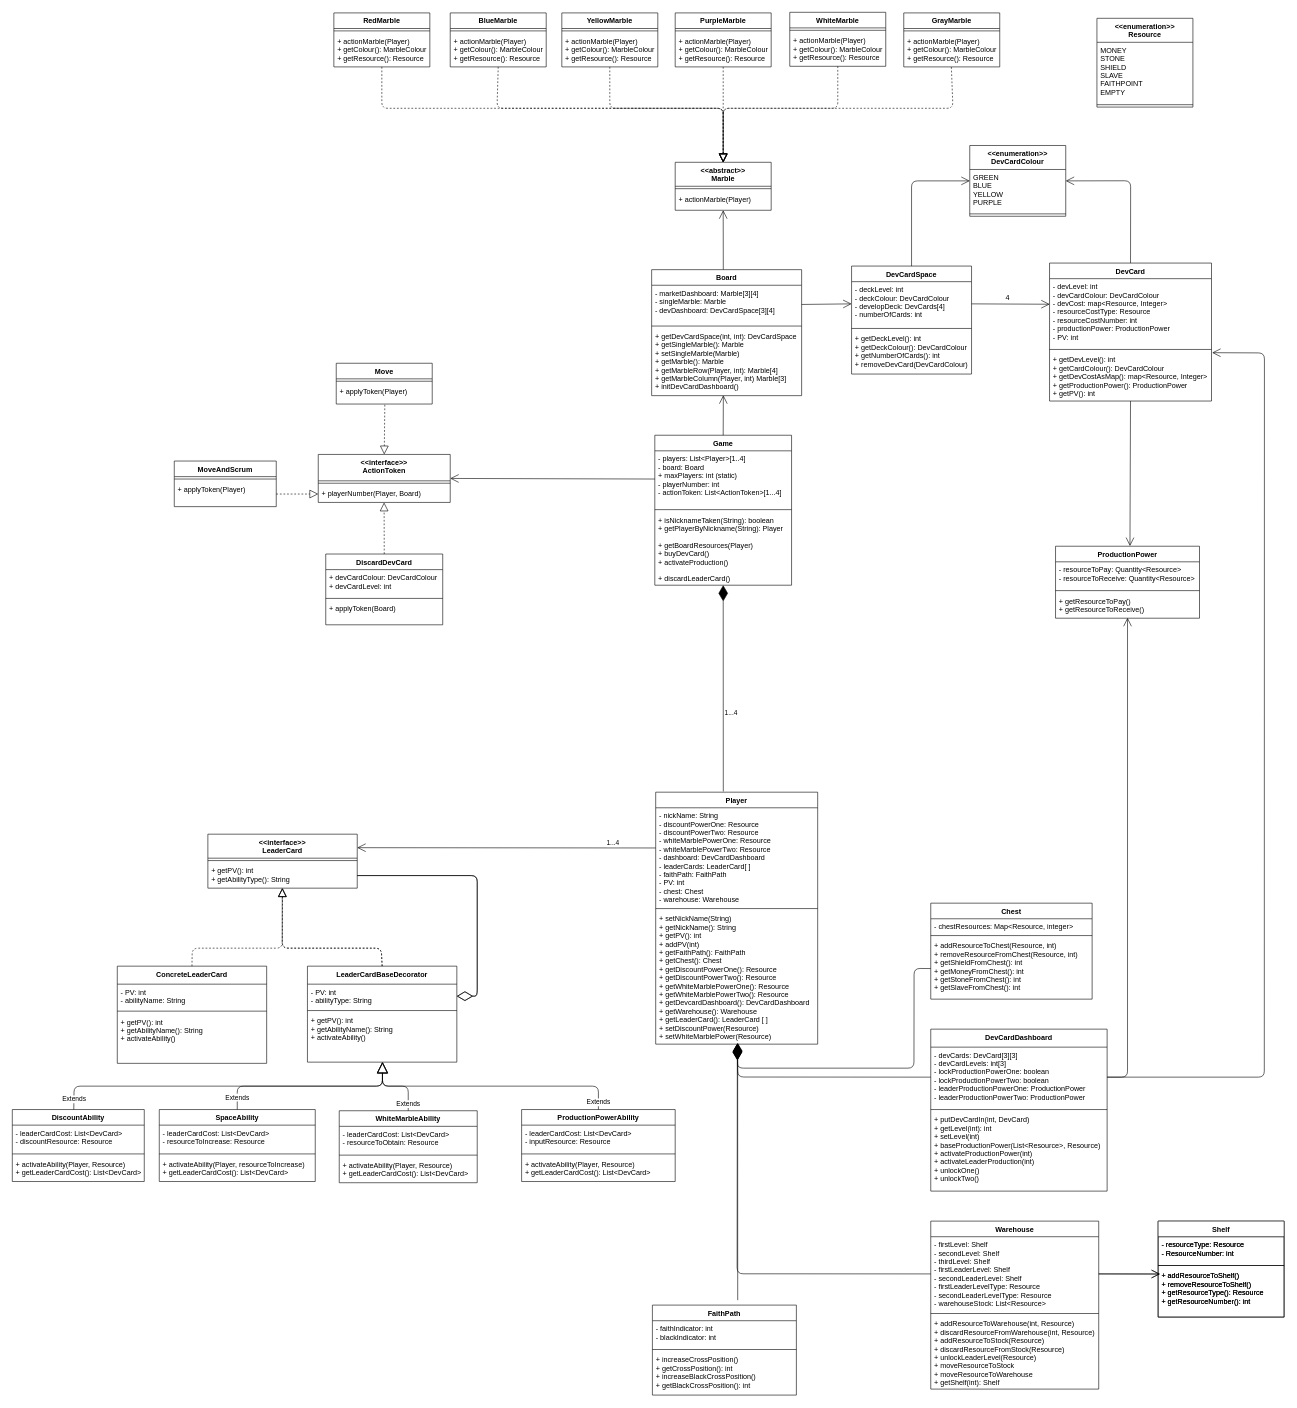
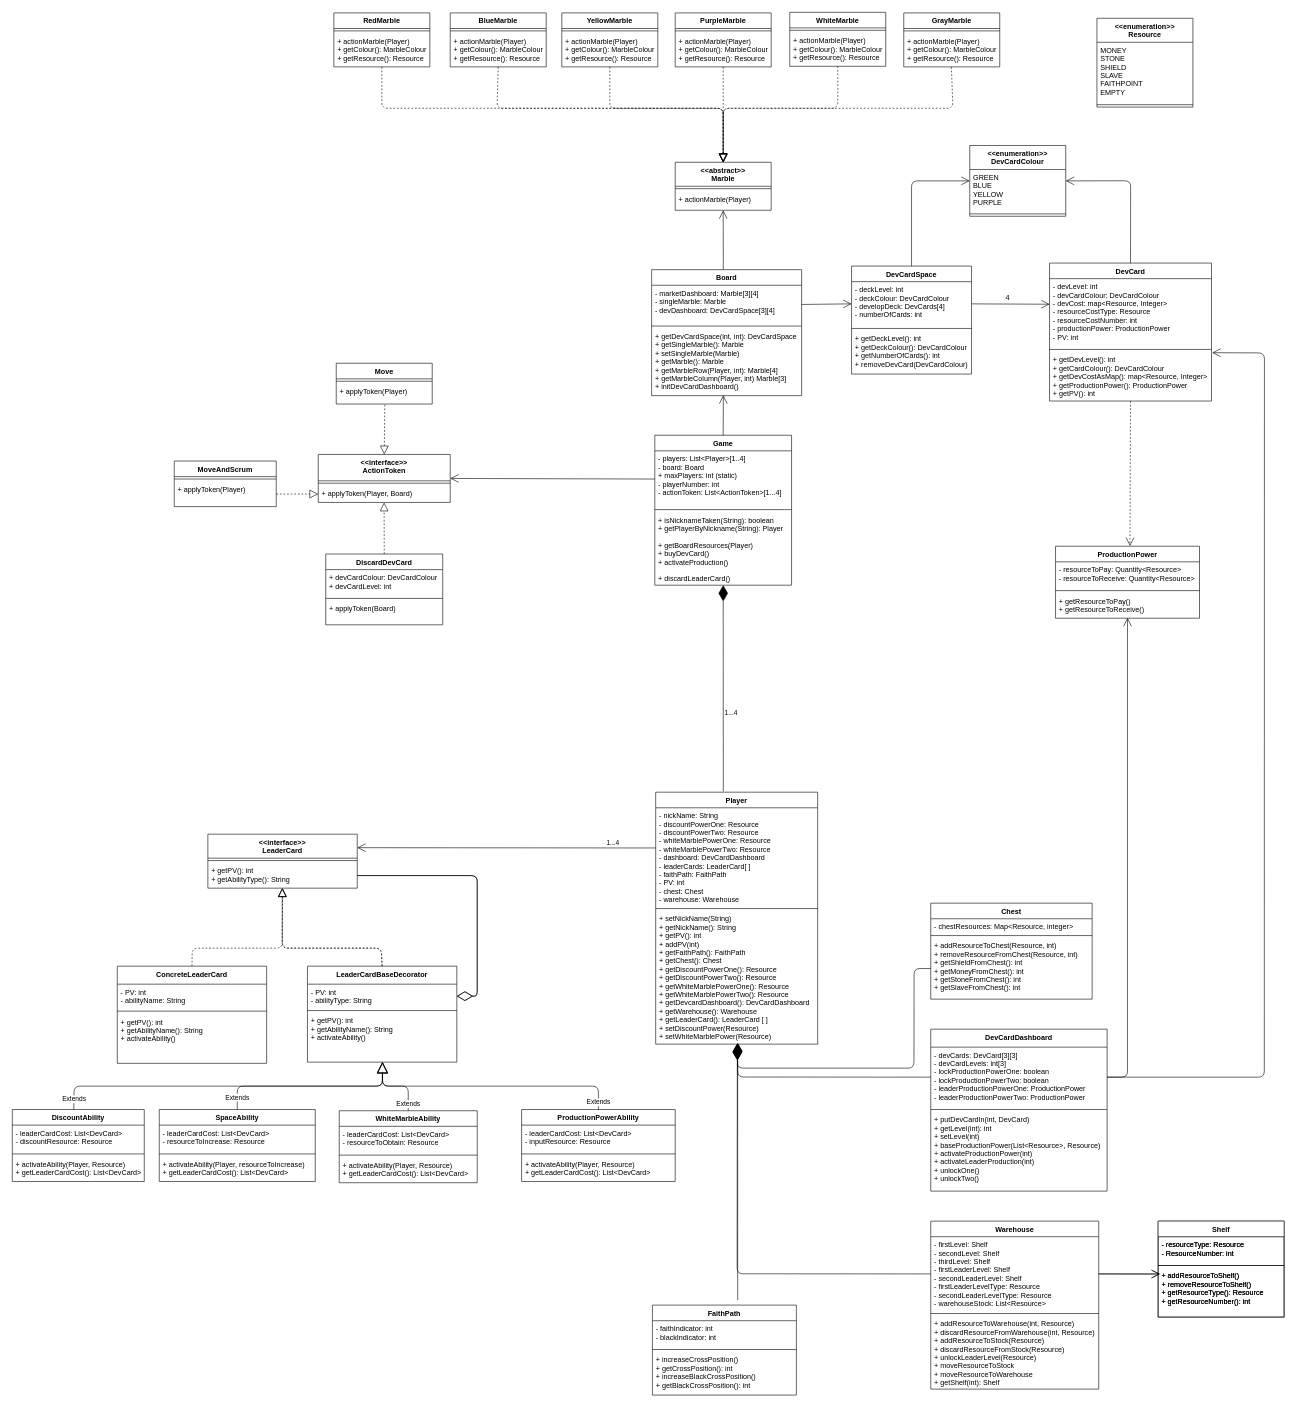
(1130, 472) -> (1130, 472)
(375, 494) -> (371, 494)
